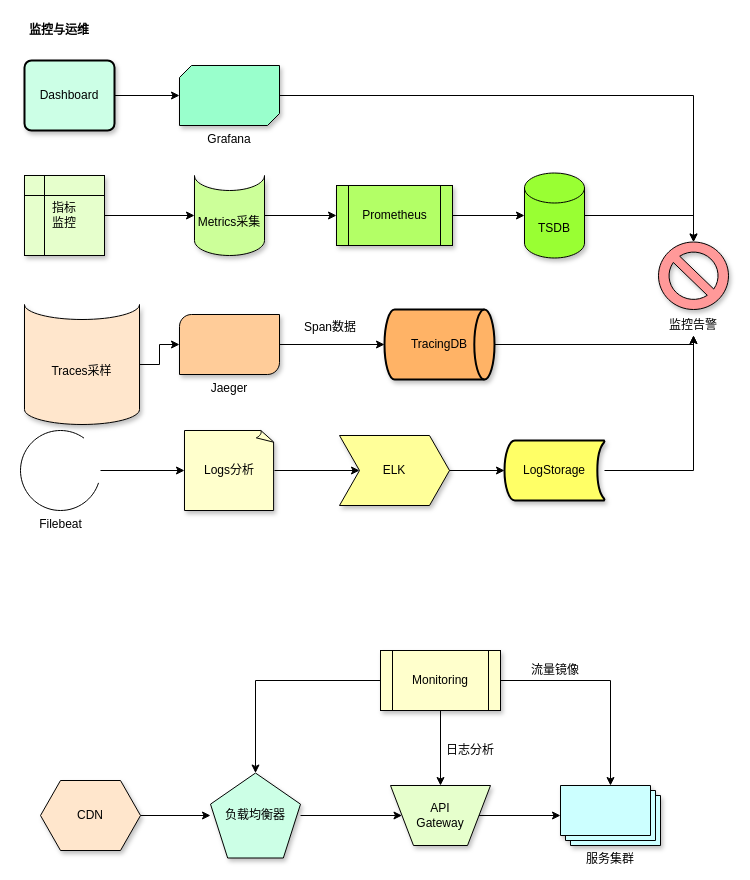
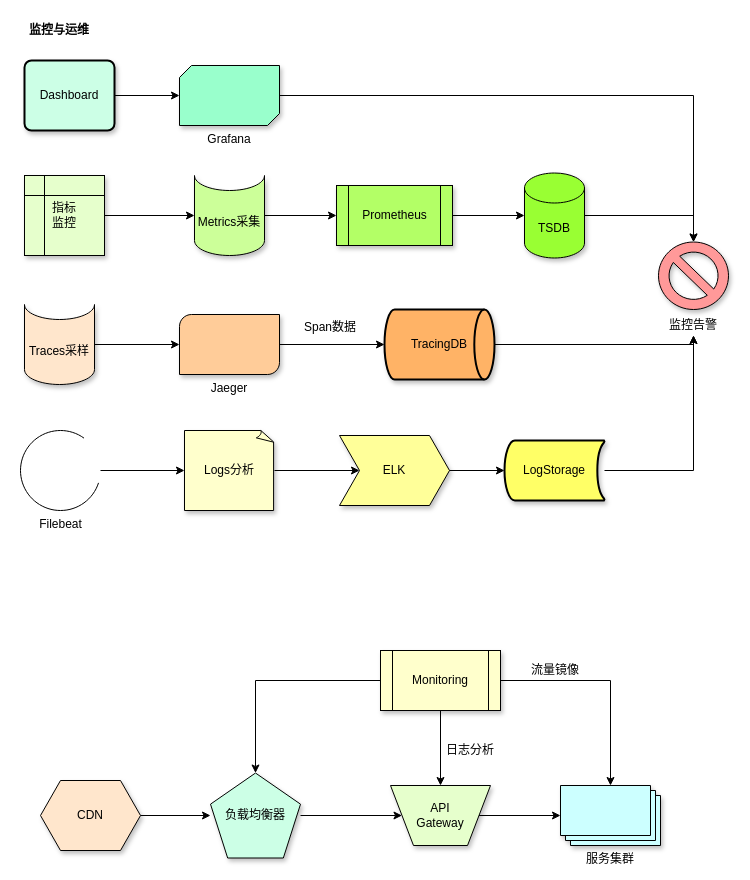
(82, 365) -> (60, 345)
